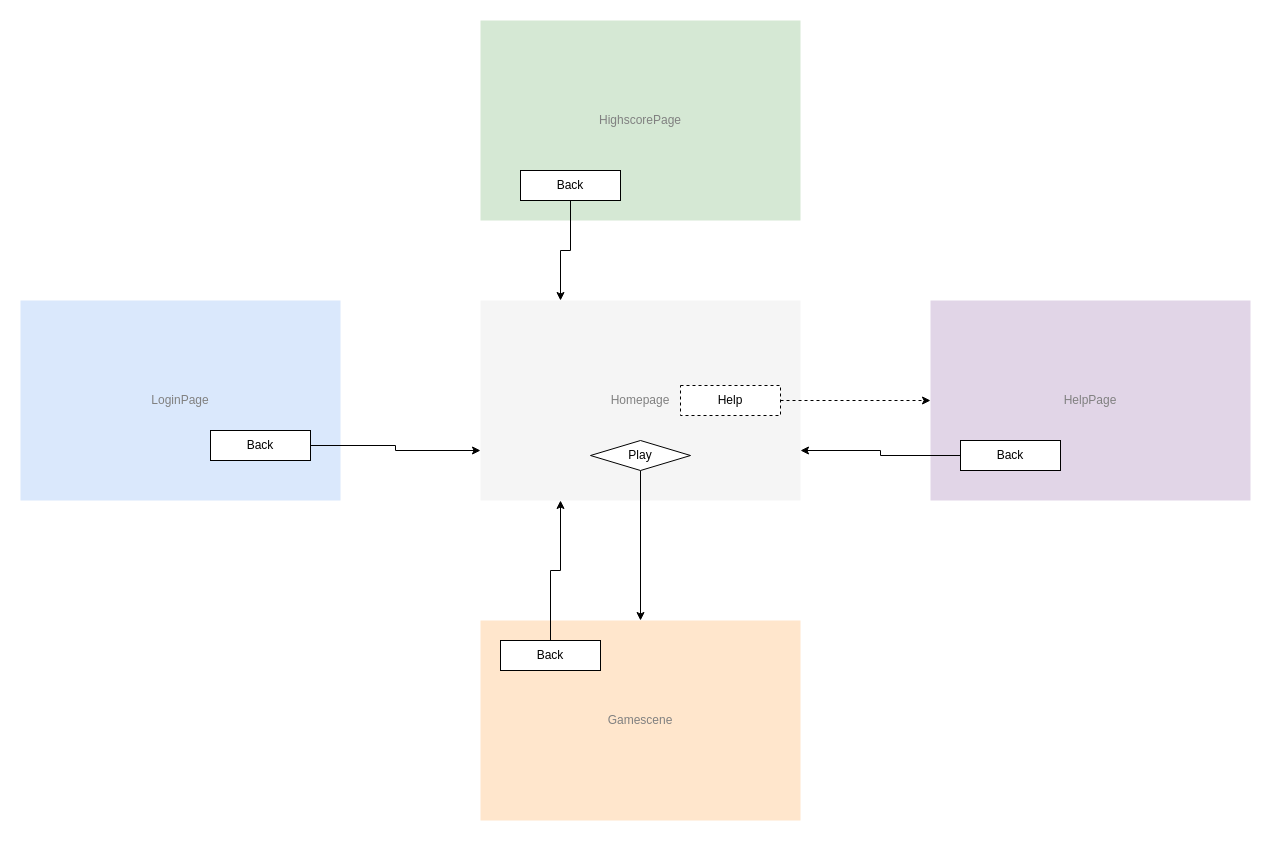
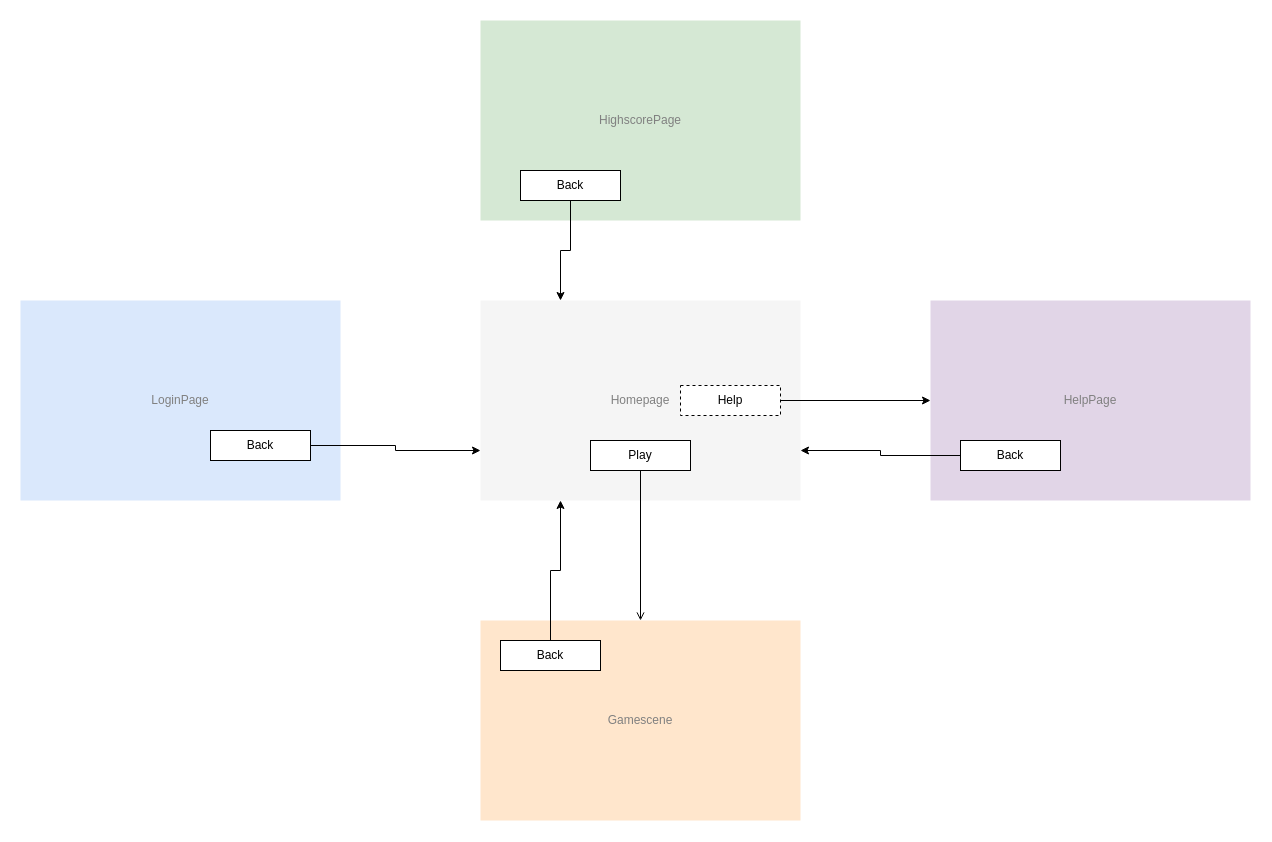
(853, 401) -> (853, 401)
(641, 456) -> (641, 456)
(641, 612) -> (641, 614)
